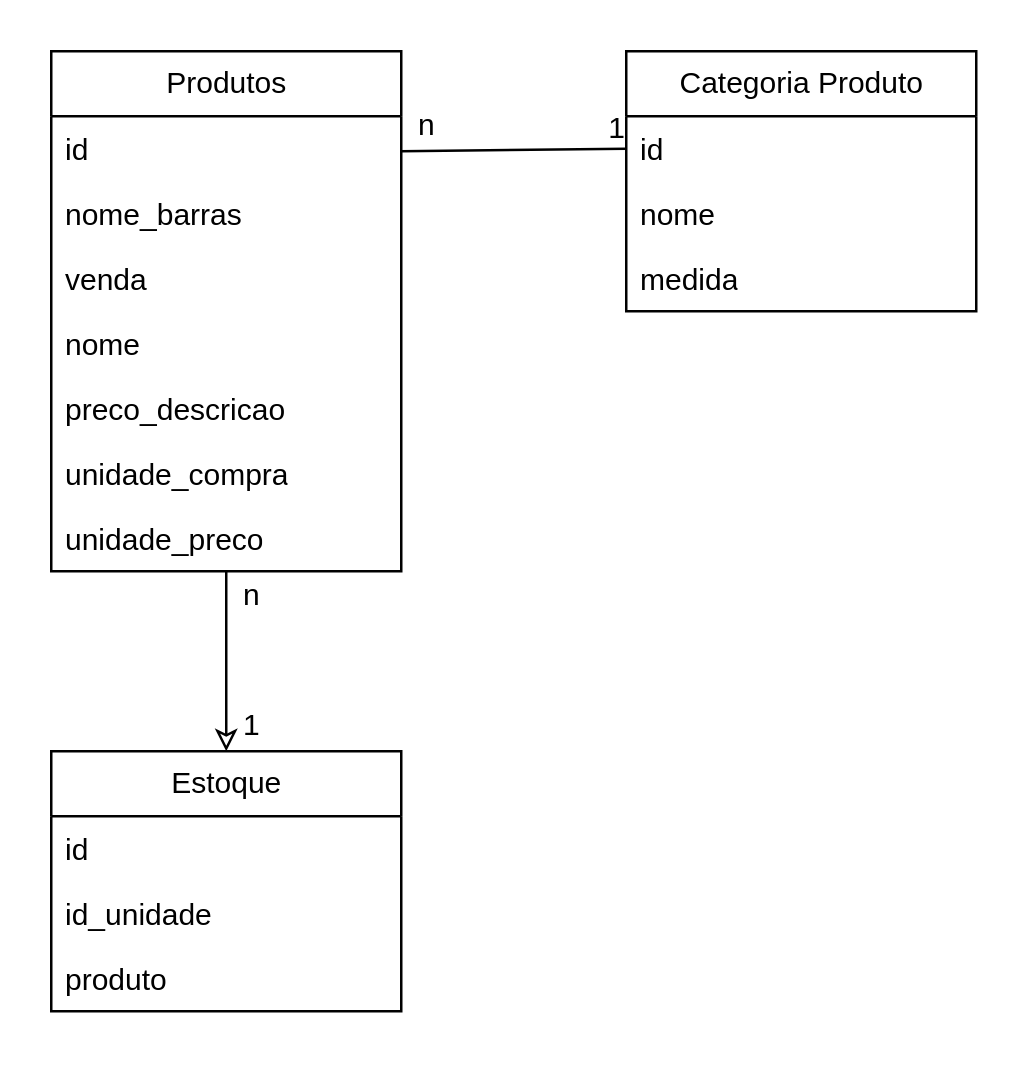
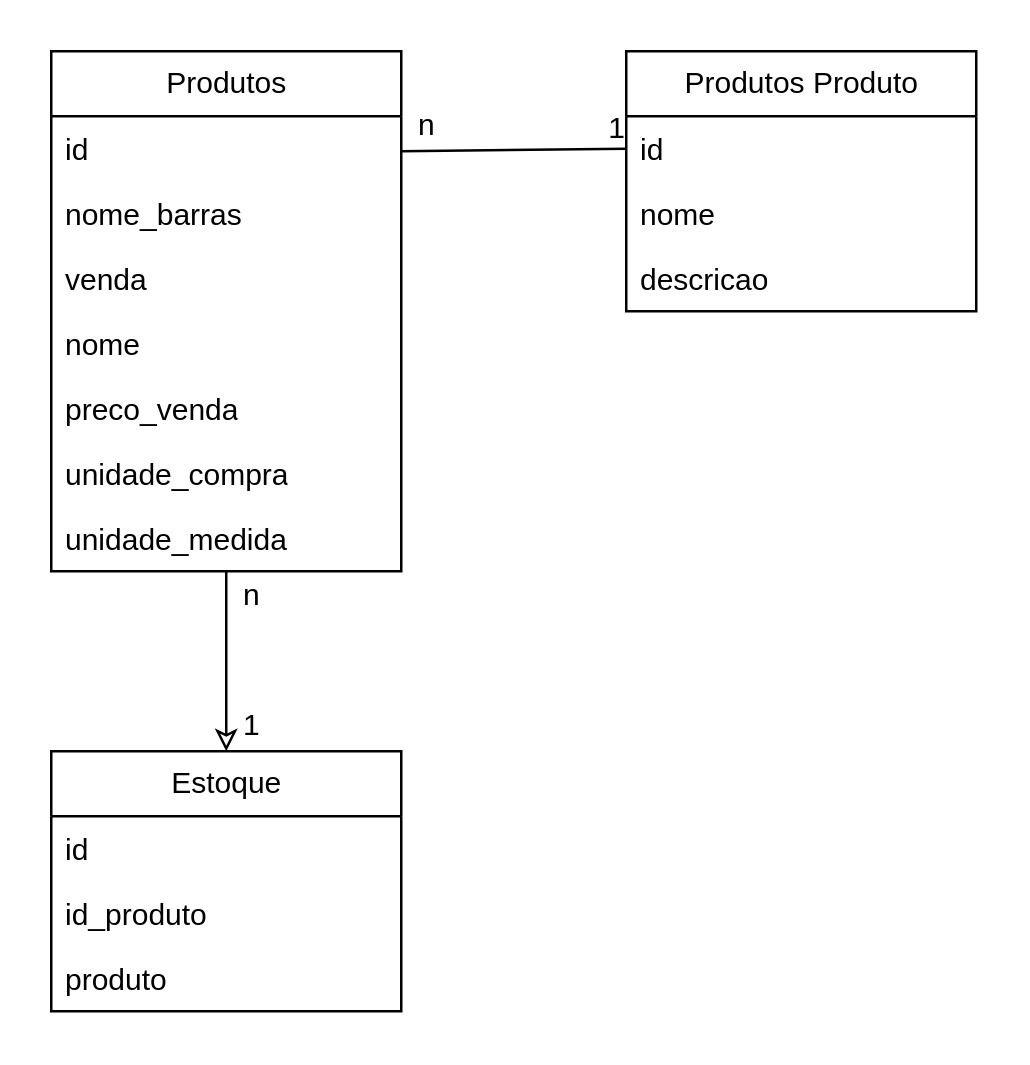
(803, 84) -> (803, 84)
(688, 282) -> (713, 282)
(188, 412) -> (159, 412)
(172, 542) -> (176, 542)
(142, 917) -> (146, 917)
